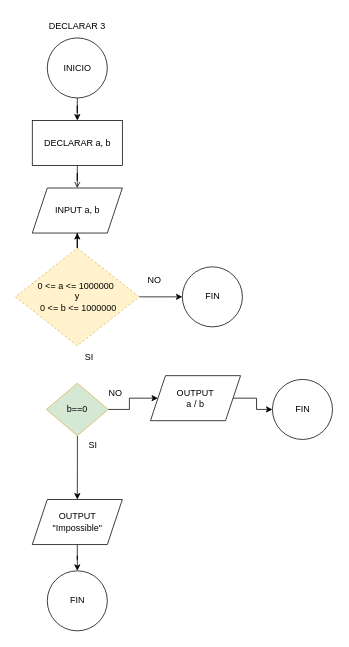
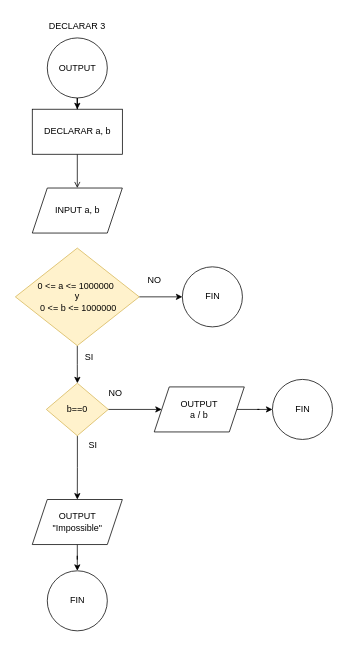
(78, 68) -> (78, 68)
(77, 143) -> (77, 132)
(77, 238) -> (77, 362)
(77, 297) -> (77, 297)
(195, 398) -> (199, 409)
(77, 409) -> (77, 409)
